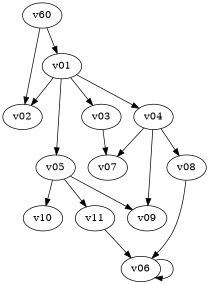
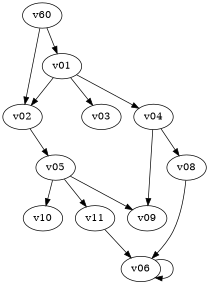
(59, 113) -> (37, 139)
(108, 168) -> none
